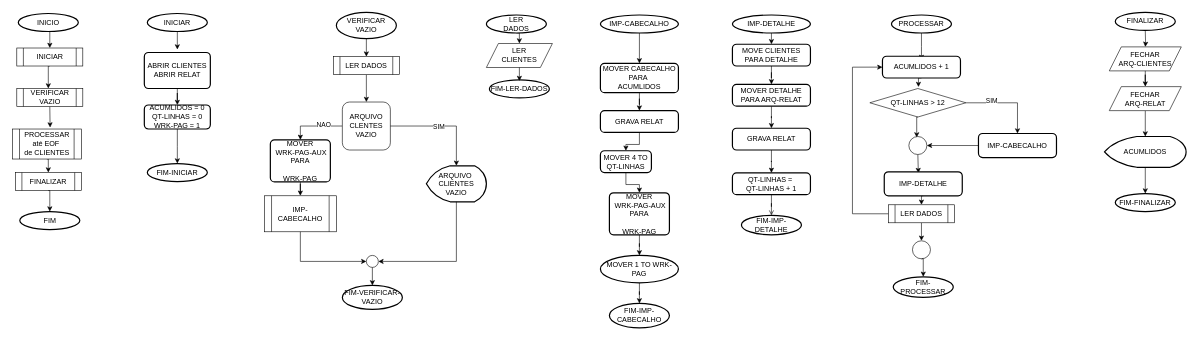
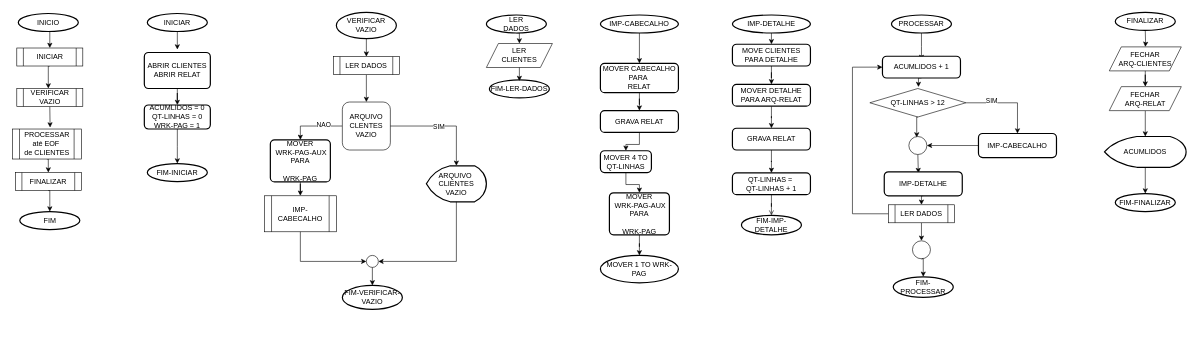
(639, 78) -> (639, 78)
(639, 295) -> none
(639, 315) -> none
